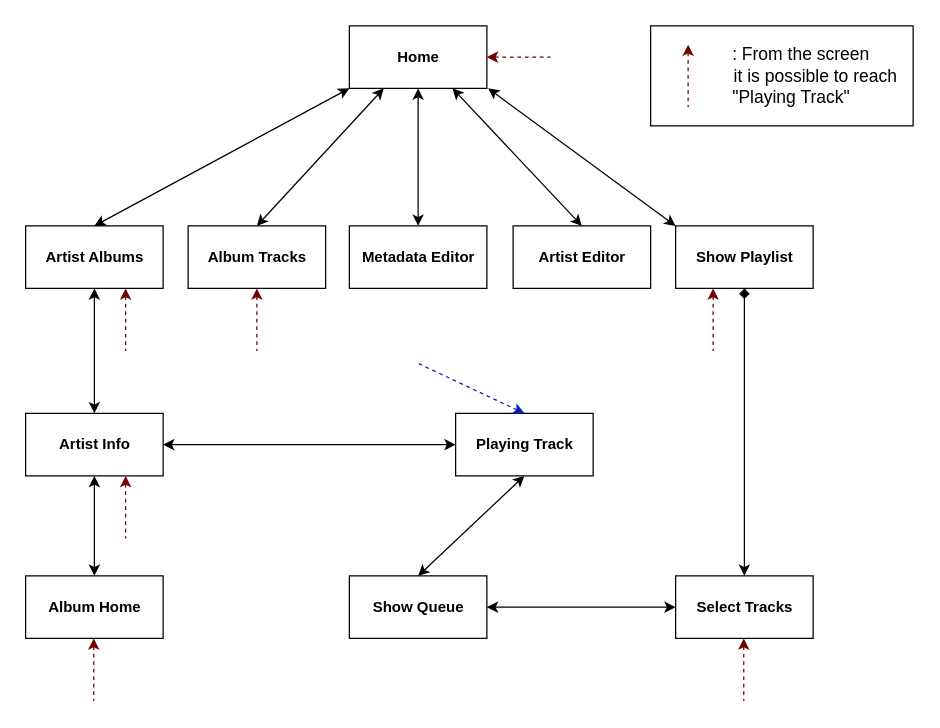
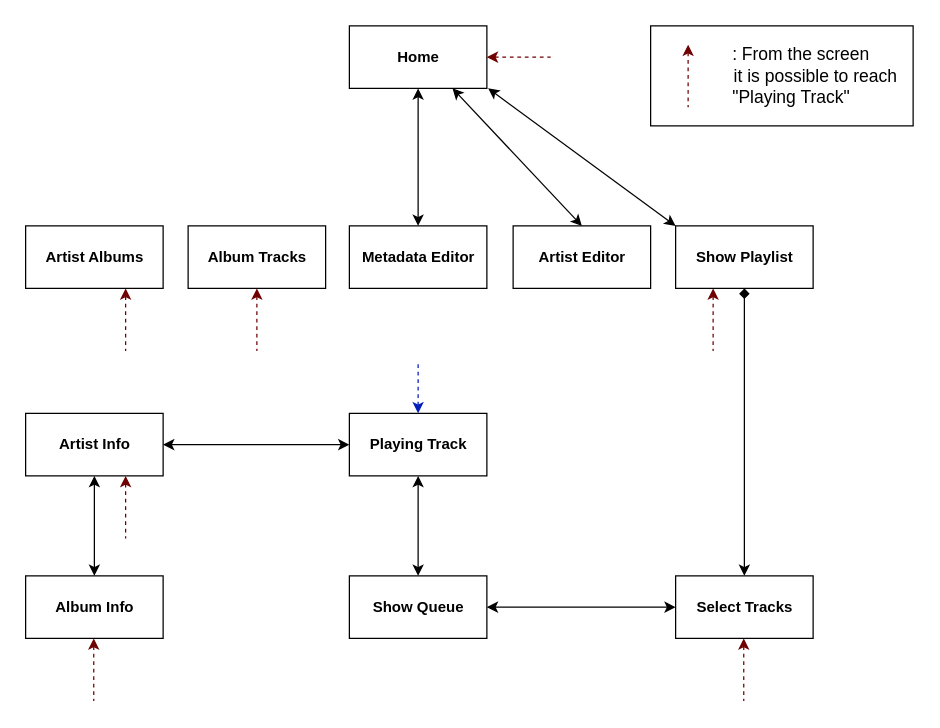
(221, 157) -> none
(320, 157) -> none
(94, 350) -> none
(524, 444) -> (418, 444)
(95, 607) -> (95, 607)
